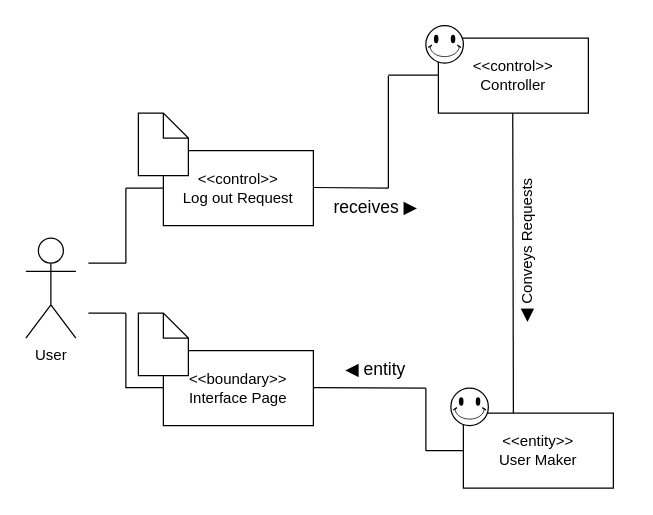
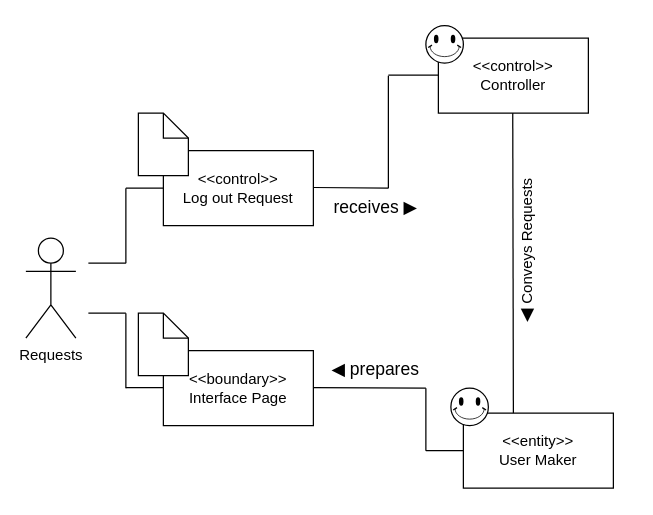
(51, 356) -> (51, 356)
(376, 369) -> (376, 369)
